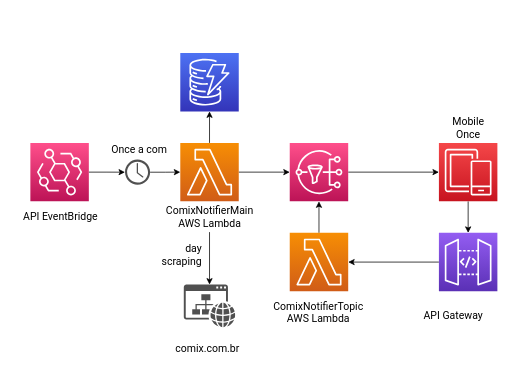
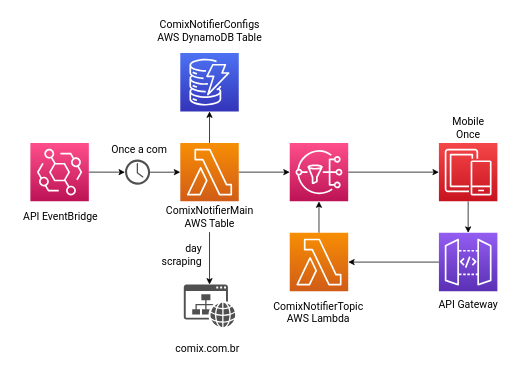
none -> (210, 30)
(210, 217) -> (210, 217)
(453, 316) -> (468, 305)
